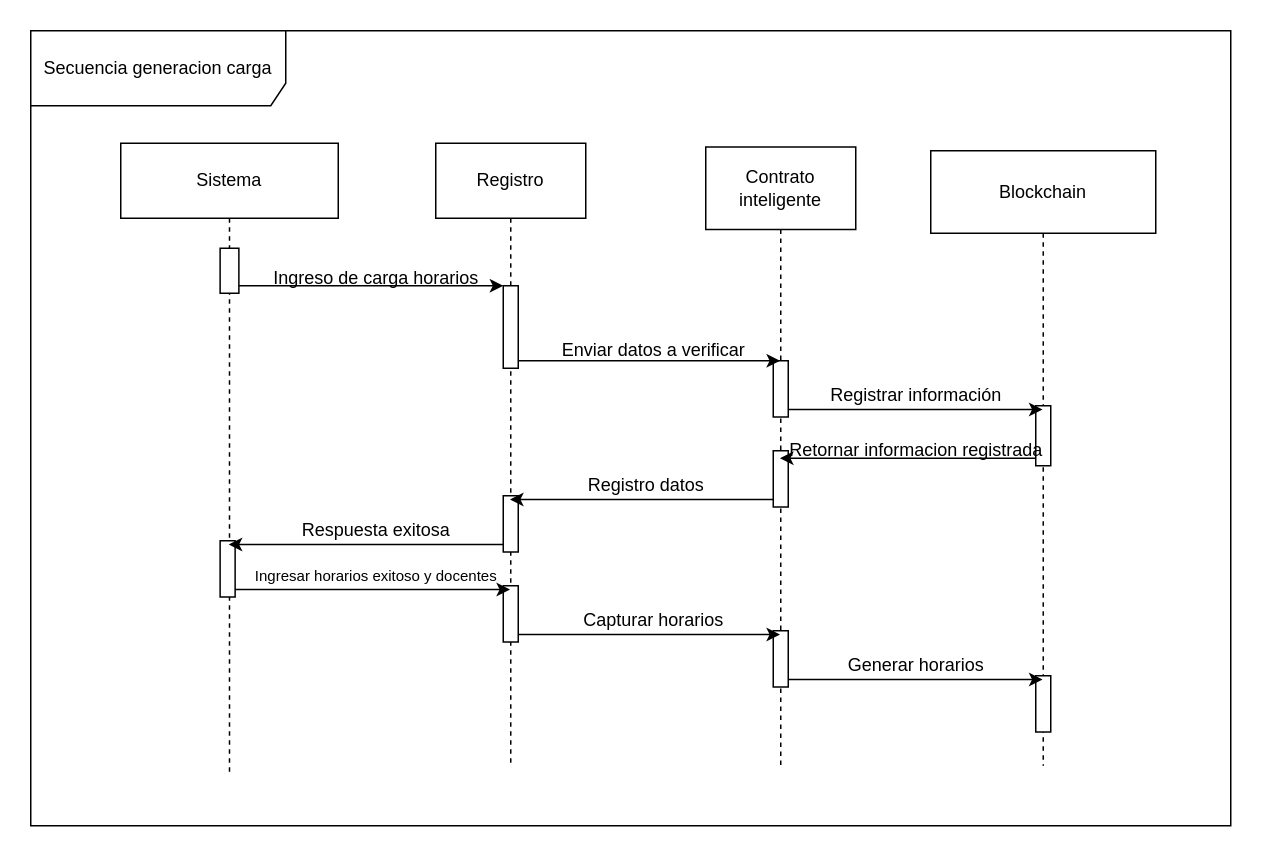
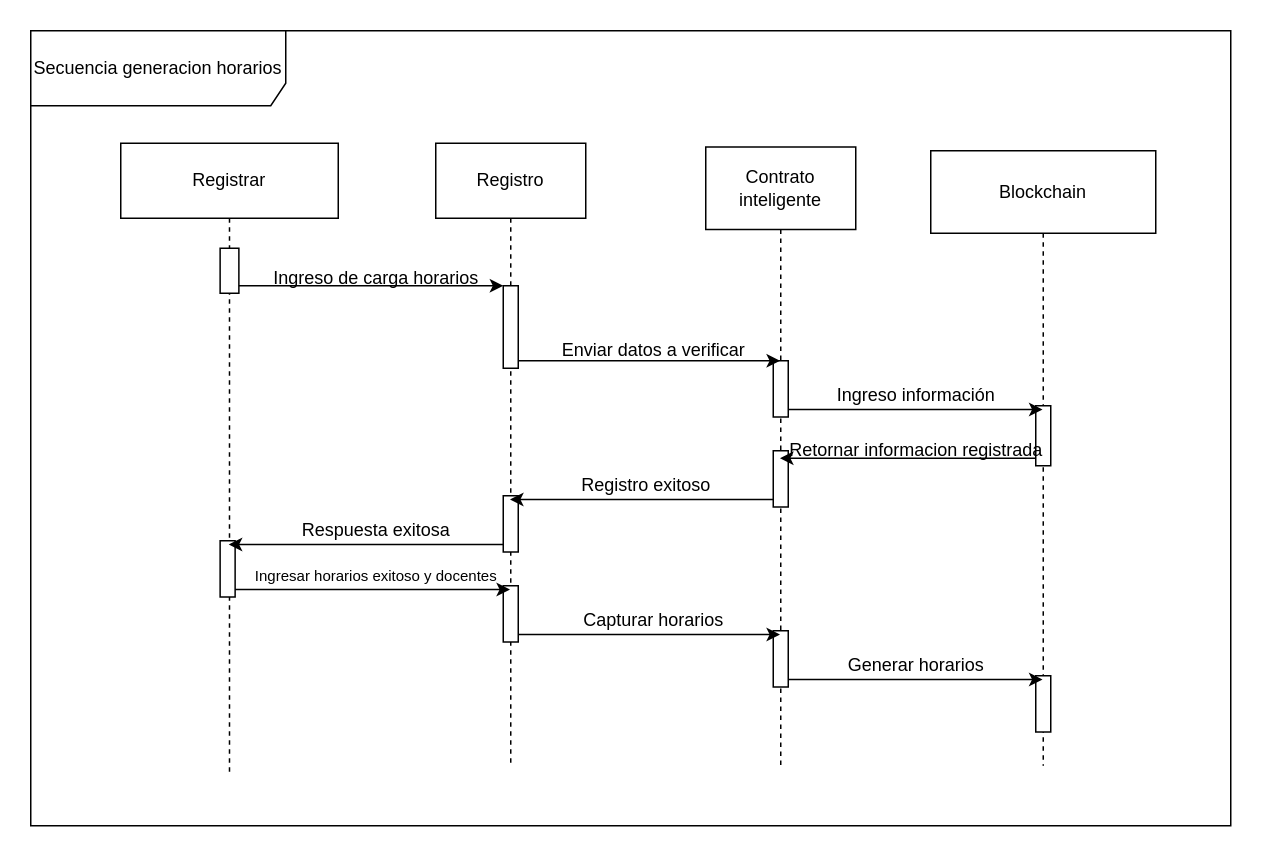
(158, 68) -> (158, 68)
(230, 181) -> (230, 181)
(917, 395) -> (917, 395)
(647, 485) -> (647, 485)
